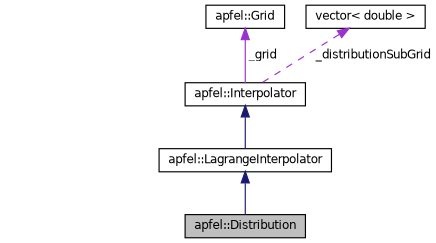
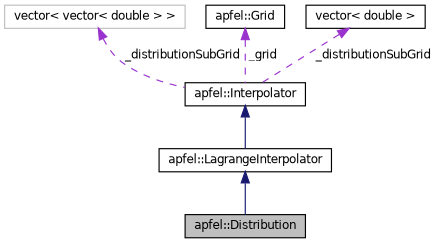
none -> (95, 17)
(245, 62) -> (245, 62)
